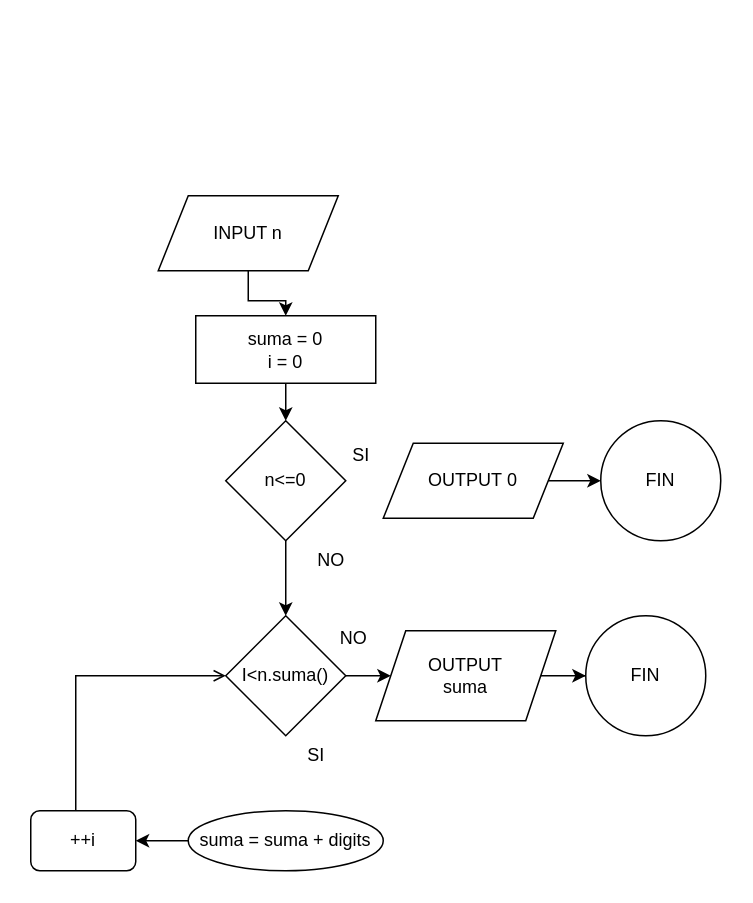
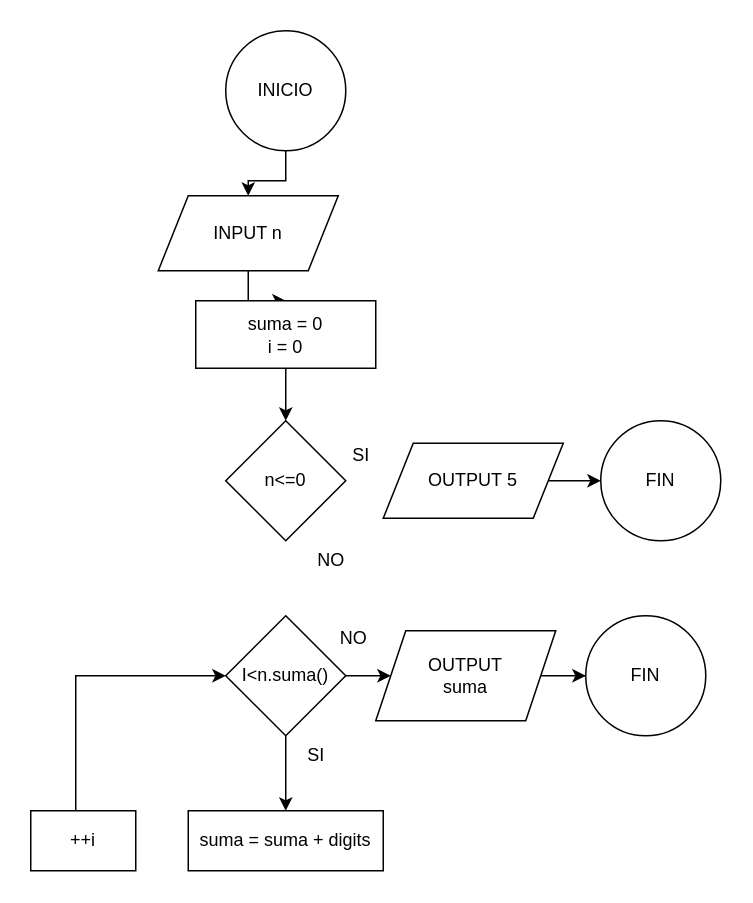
none -> (286, 91)
none -> (280, 181)
(286, 350) -> (286, 335)
(473, 481) -> (473, 481)
(286, 573) -> none
(216, 676) -> (214, 676)
none -> (286, 768)
(83, 841) -> (83, 841)
(160, 841) -> none
(286, 841) -> (286, 841)
